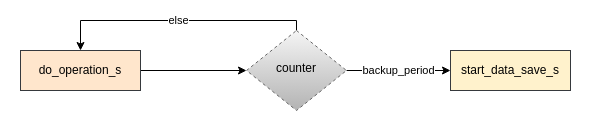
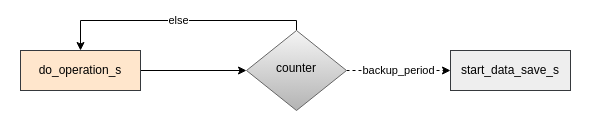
(297, 71) -> (297, 71)
(355, 71) -> (355, 71)
(511, 71) -> (511, 71)
